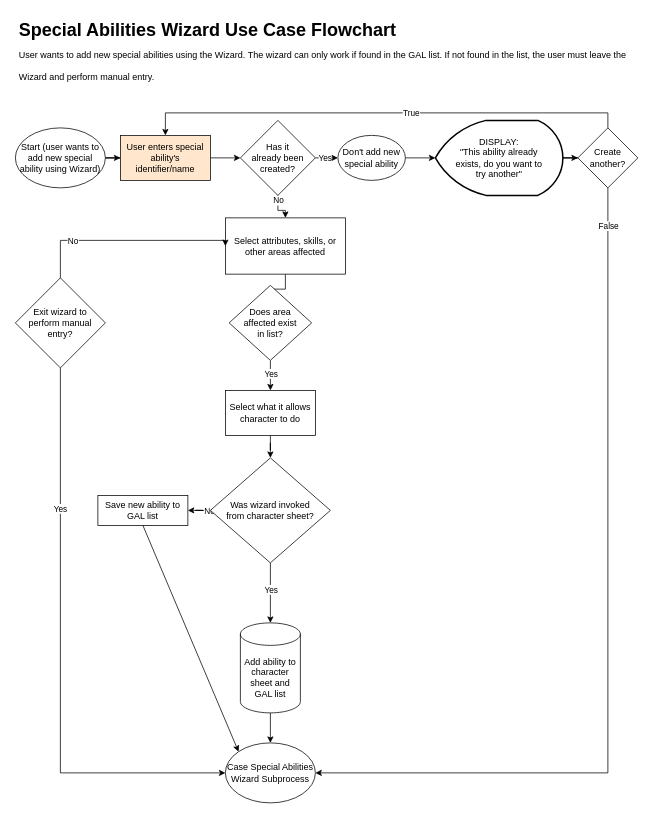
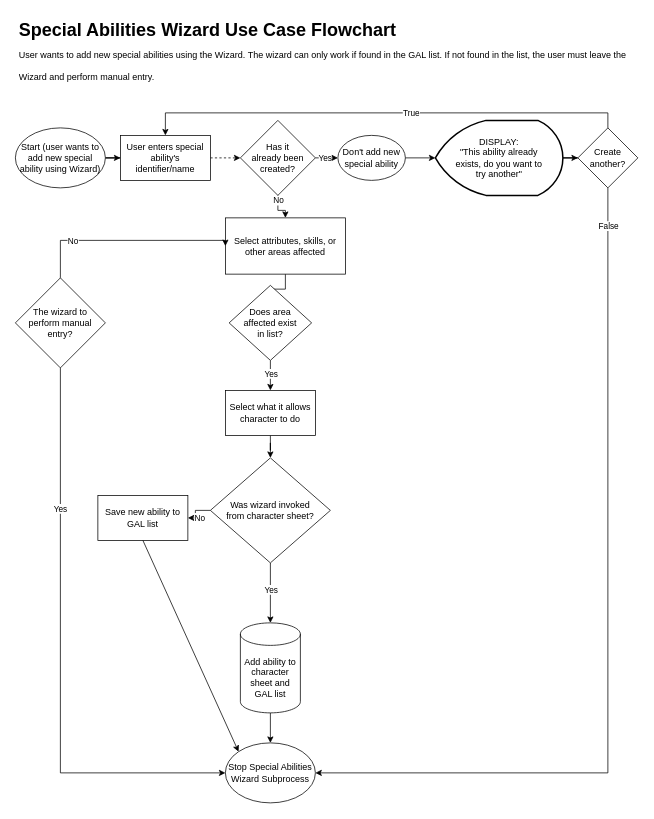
(165, 158) -> (165, 158)
(222, 158) -> (222, 158)
(60, 323) -> (60, 323)
(143, 510) -> (143, 518)
(270, 773) -> (270, 773)
